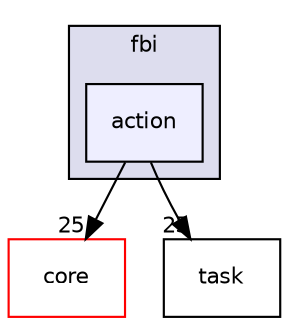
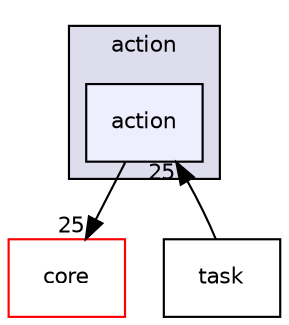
(144, 46) -> (144, 46)
(165, 193) -> (203, 210)
